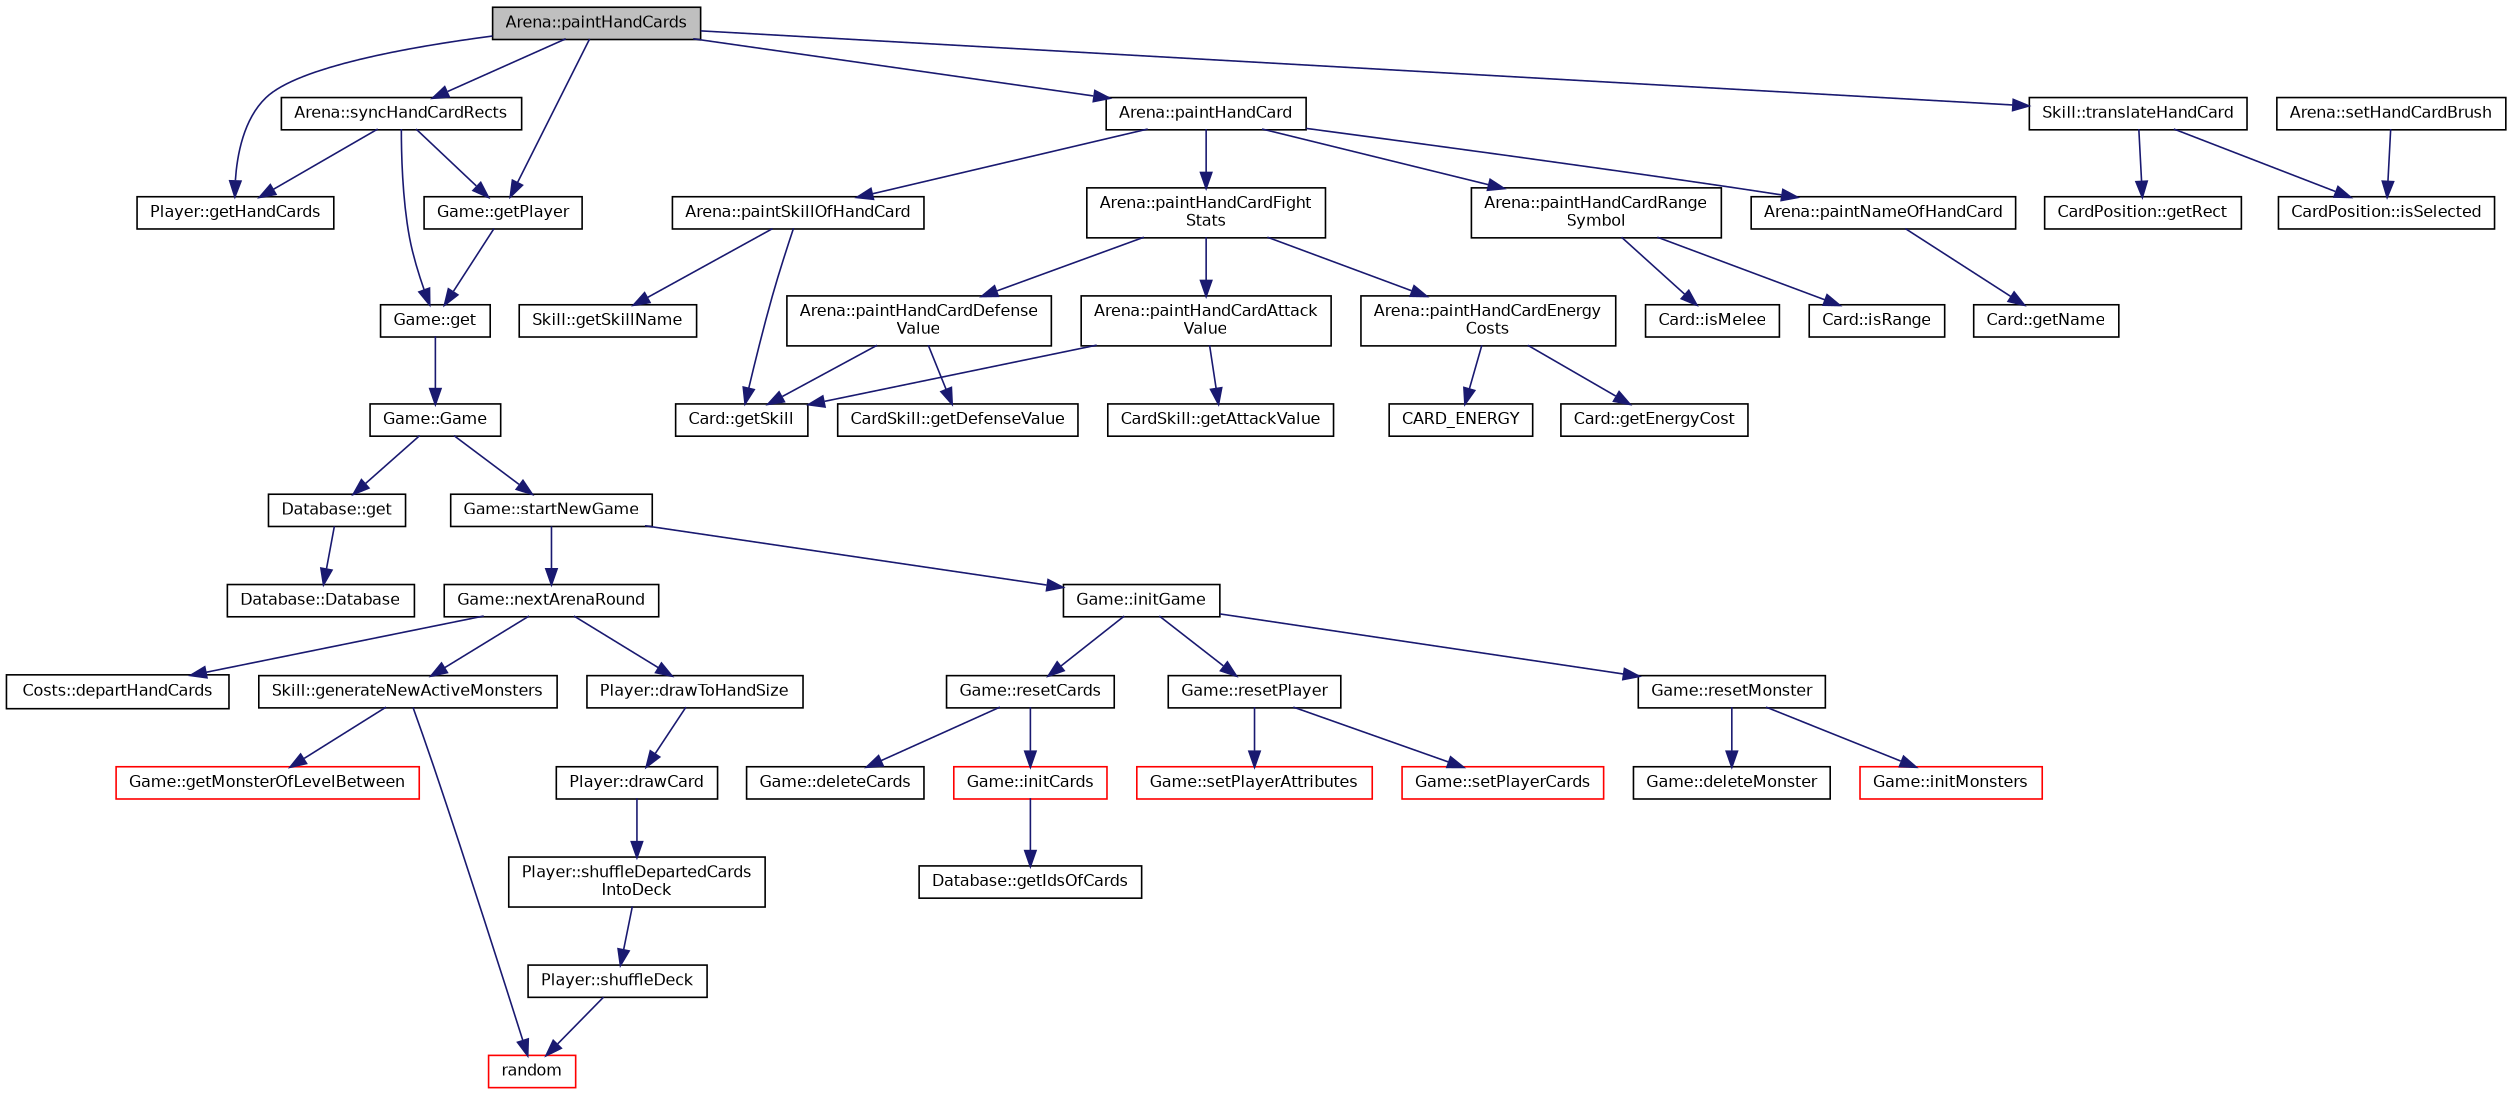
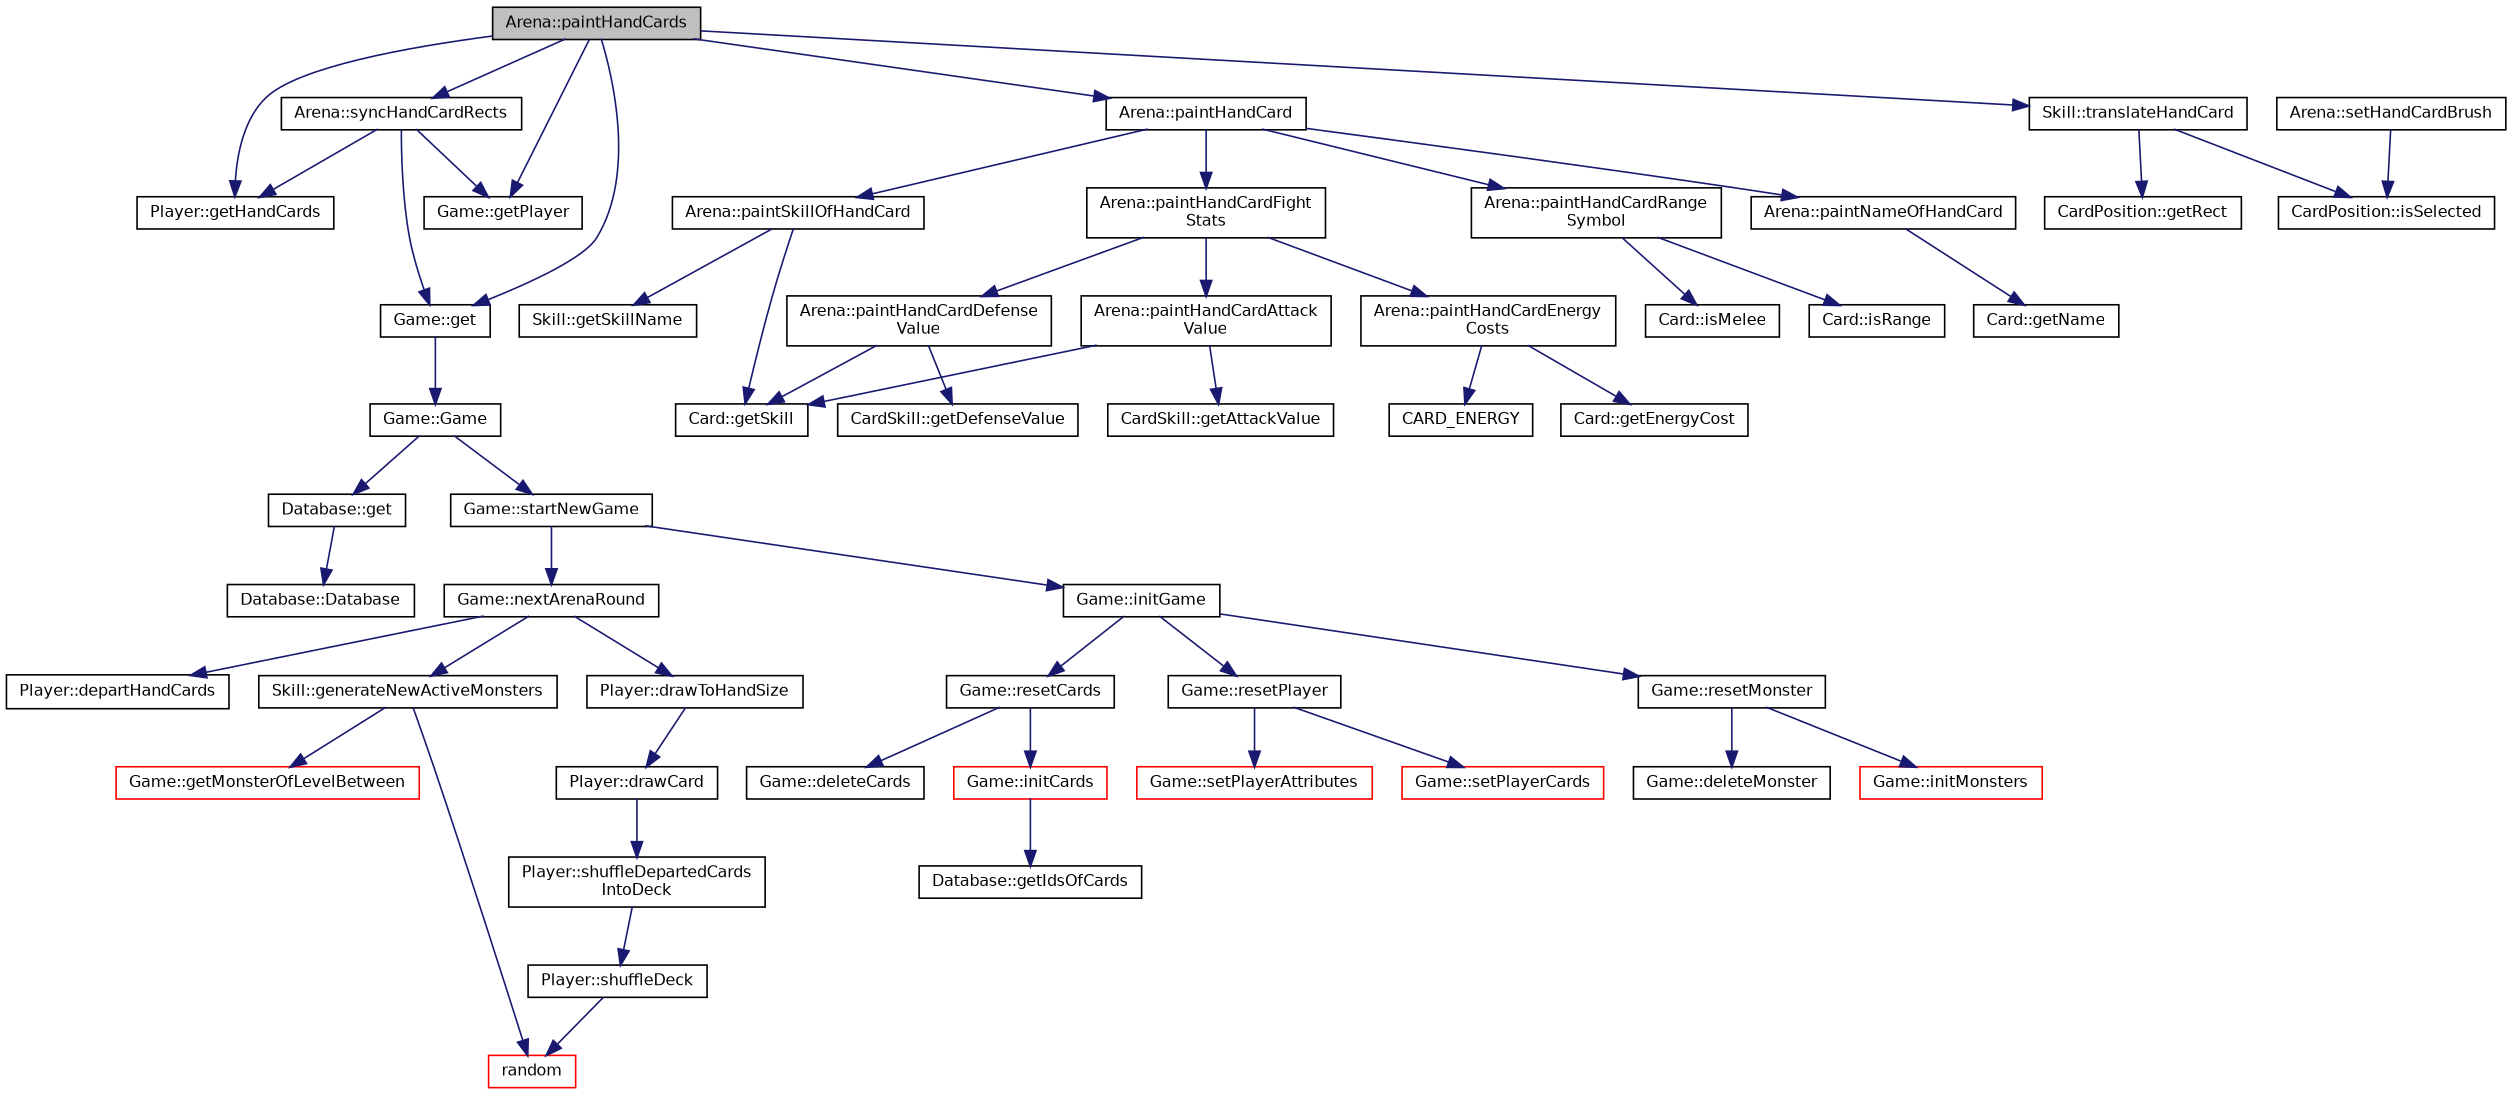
(474, 260) -> (611, 201)
(118, 692) -> (118, 692)
